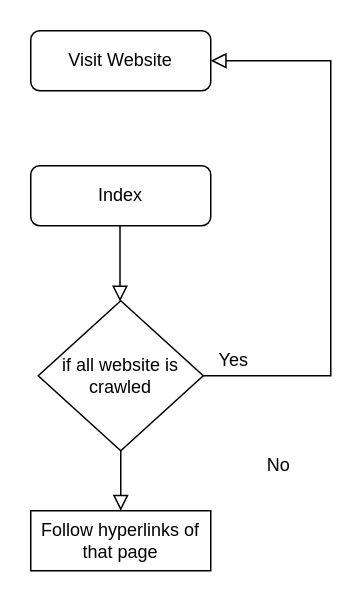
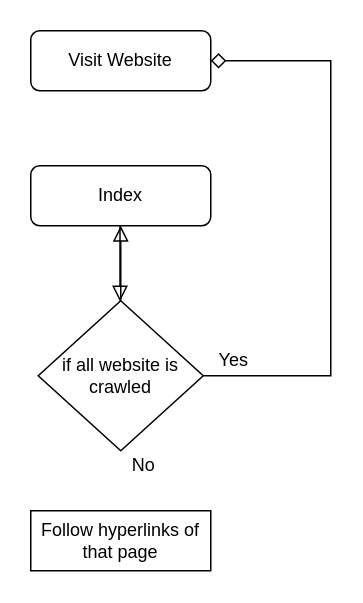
(227, 61) -> (227, 61)
(278, 466) -> (143, 466)
(121, 473) -> (121, 293)
